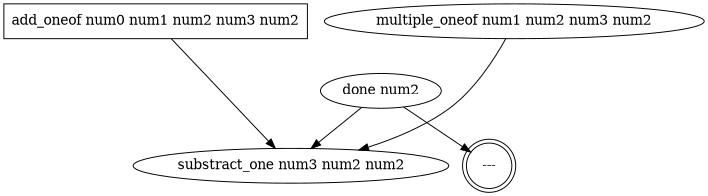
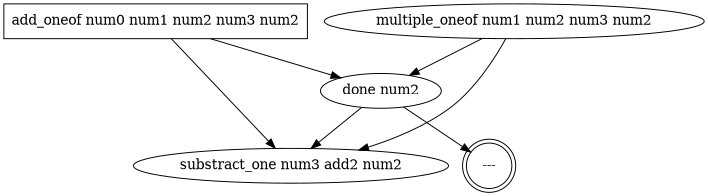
none -> (450, 55)
none -> (271, 57)
(291, 166) -> (291, 166)
